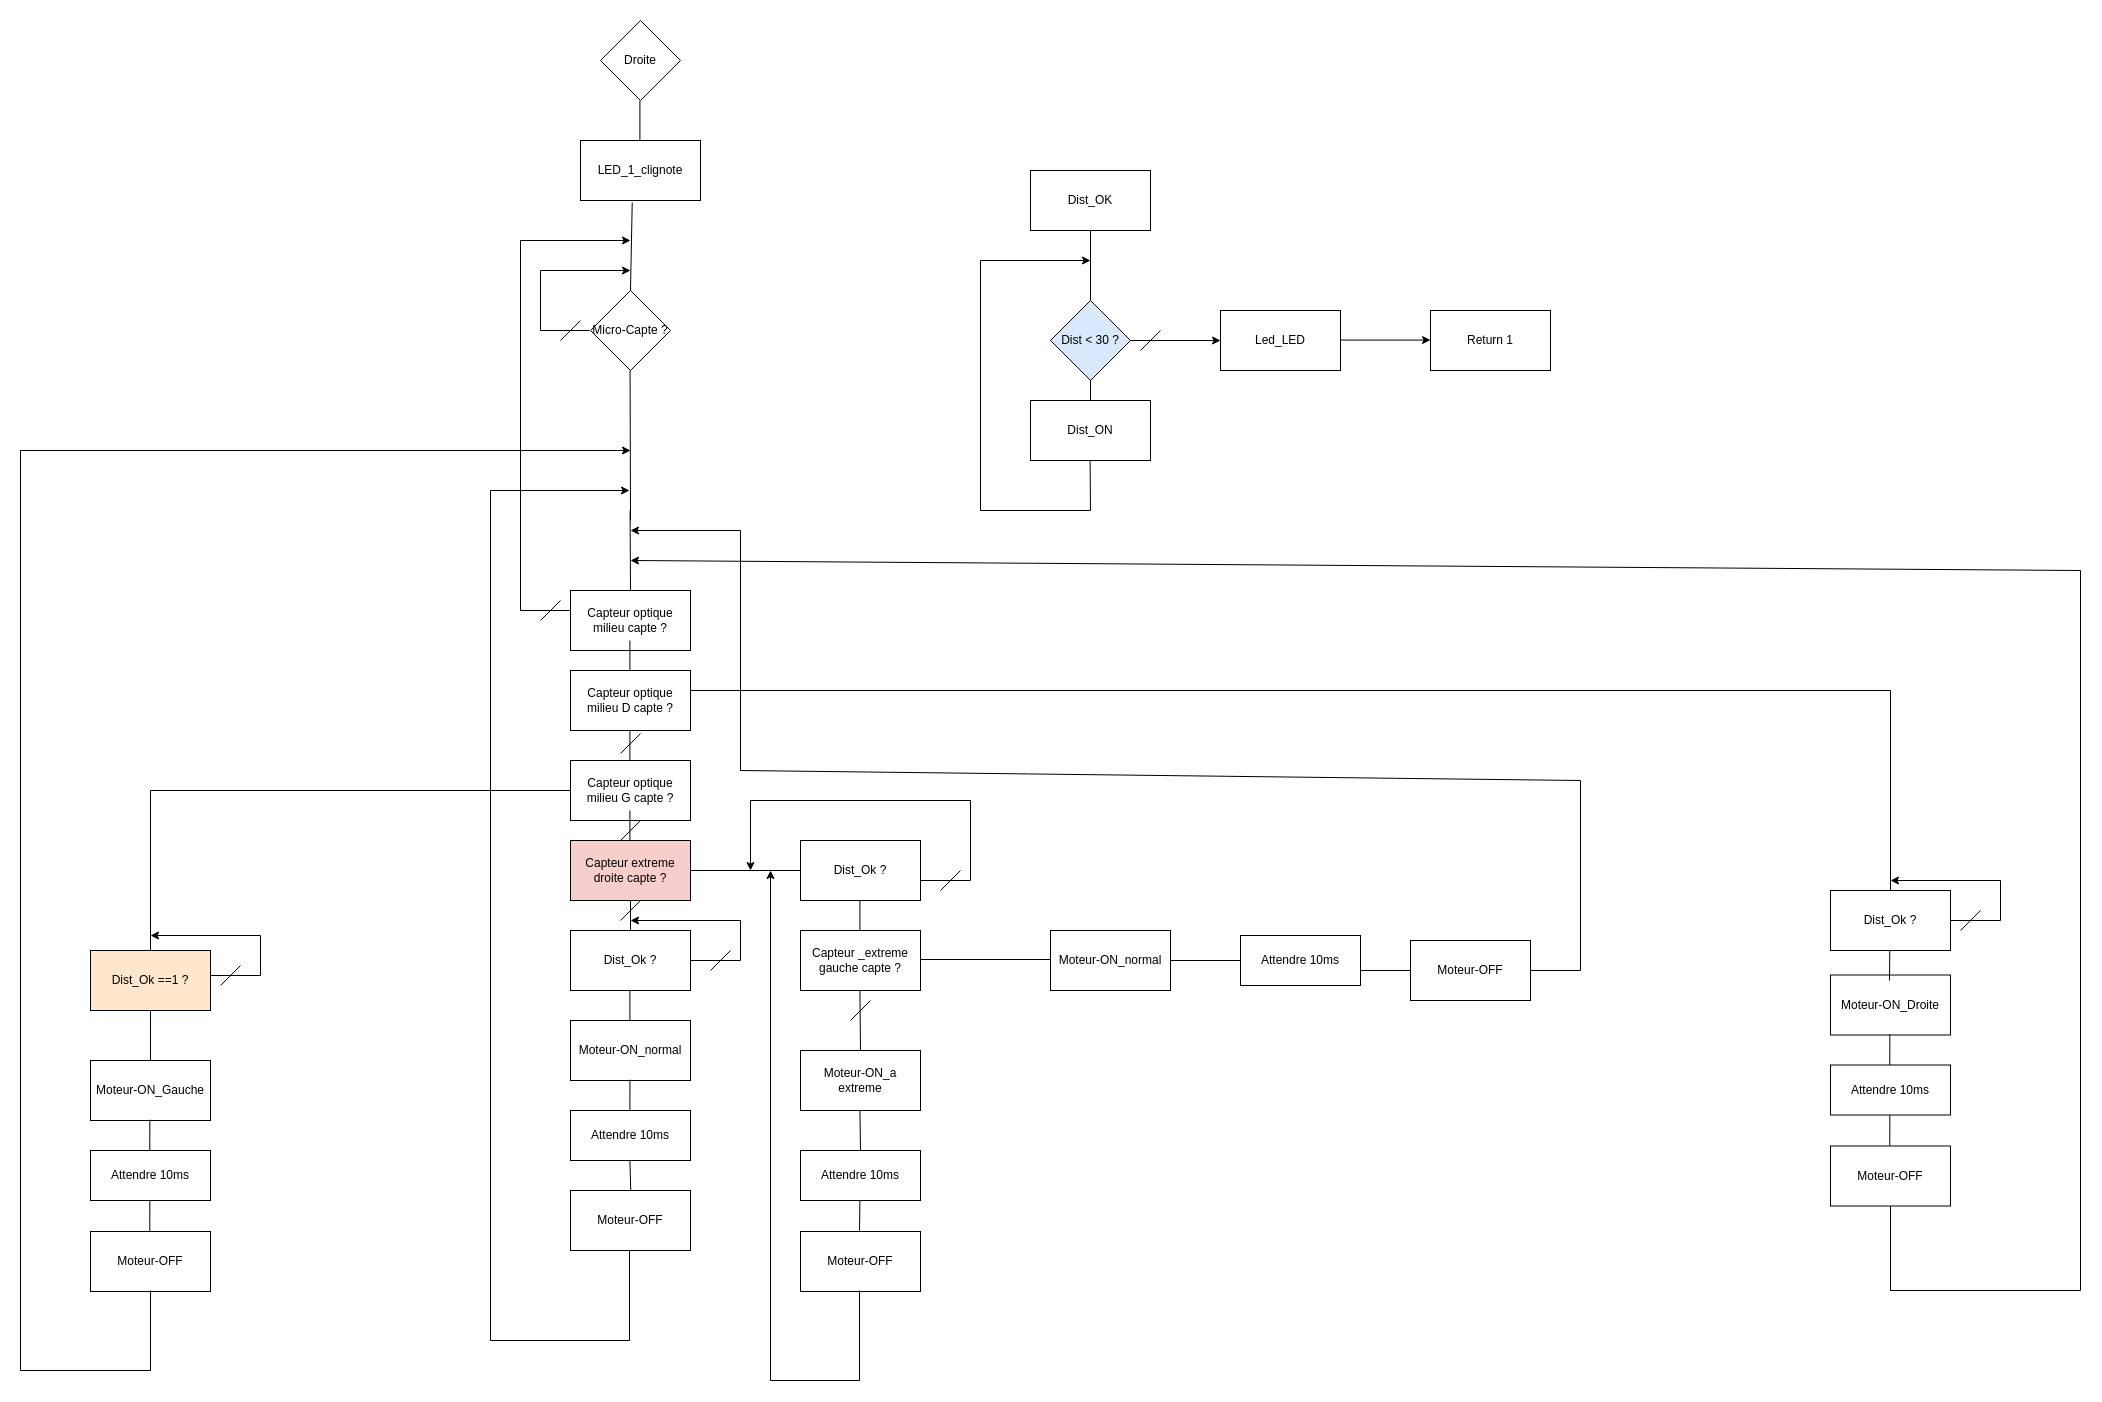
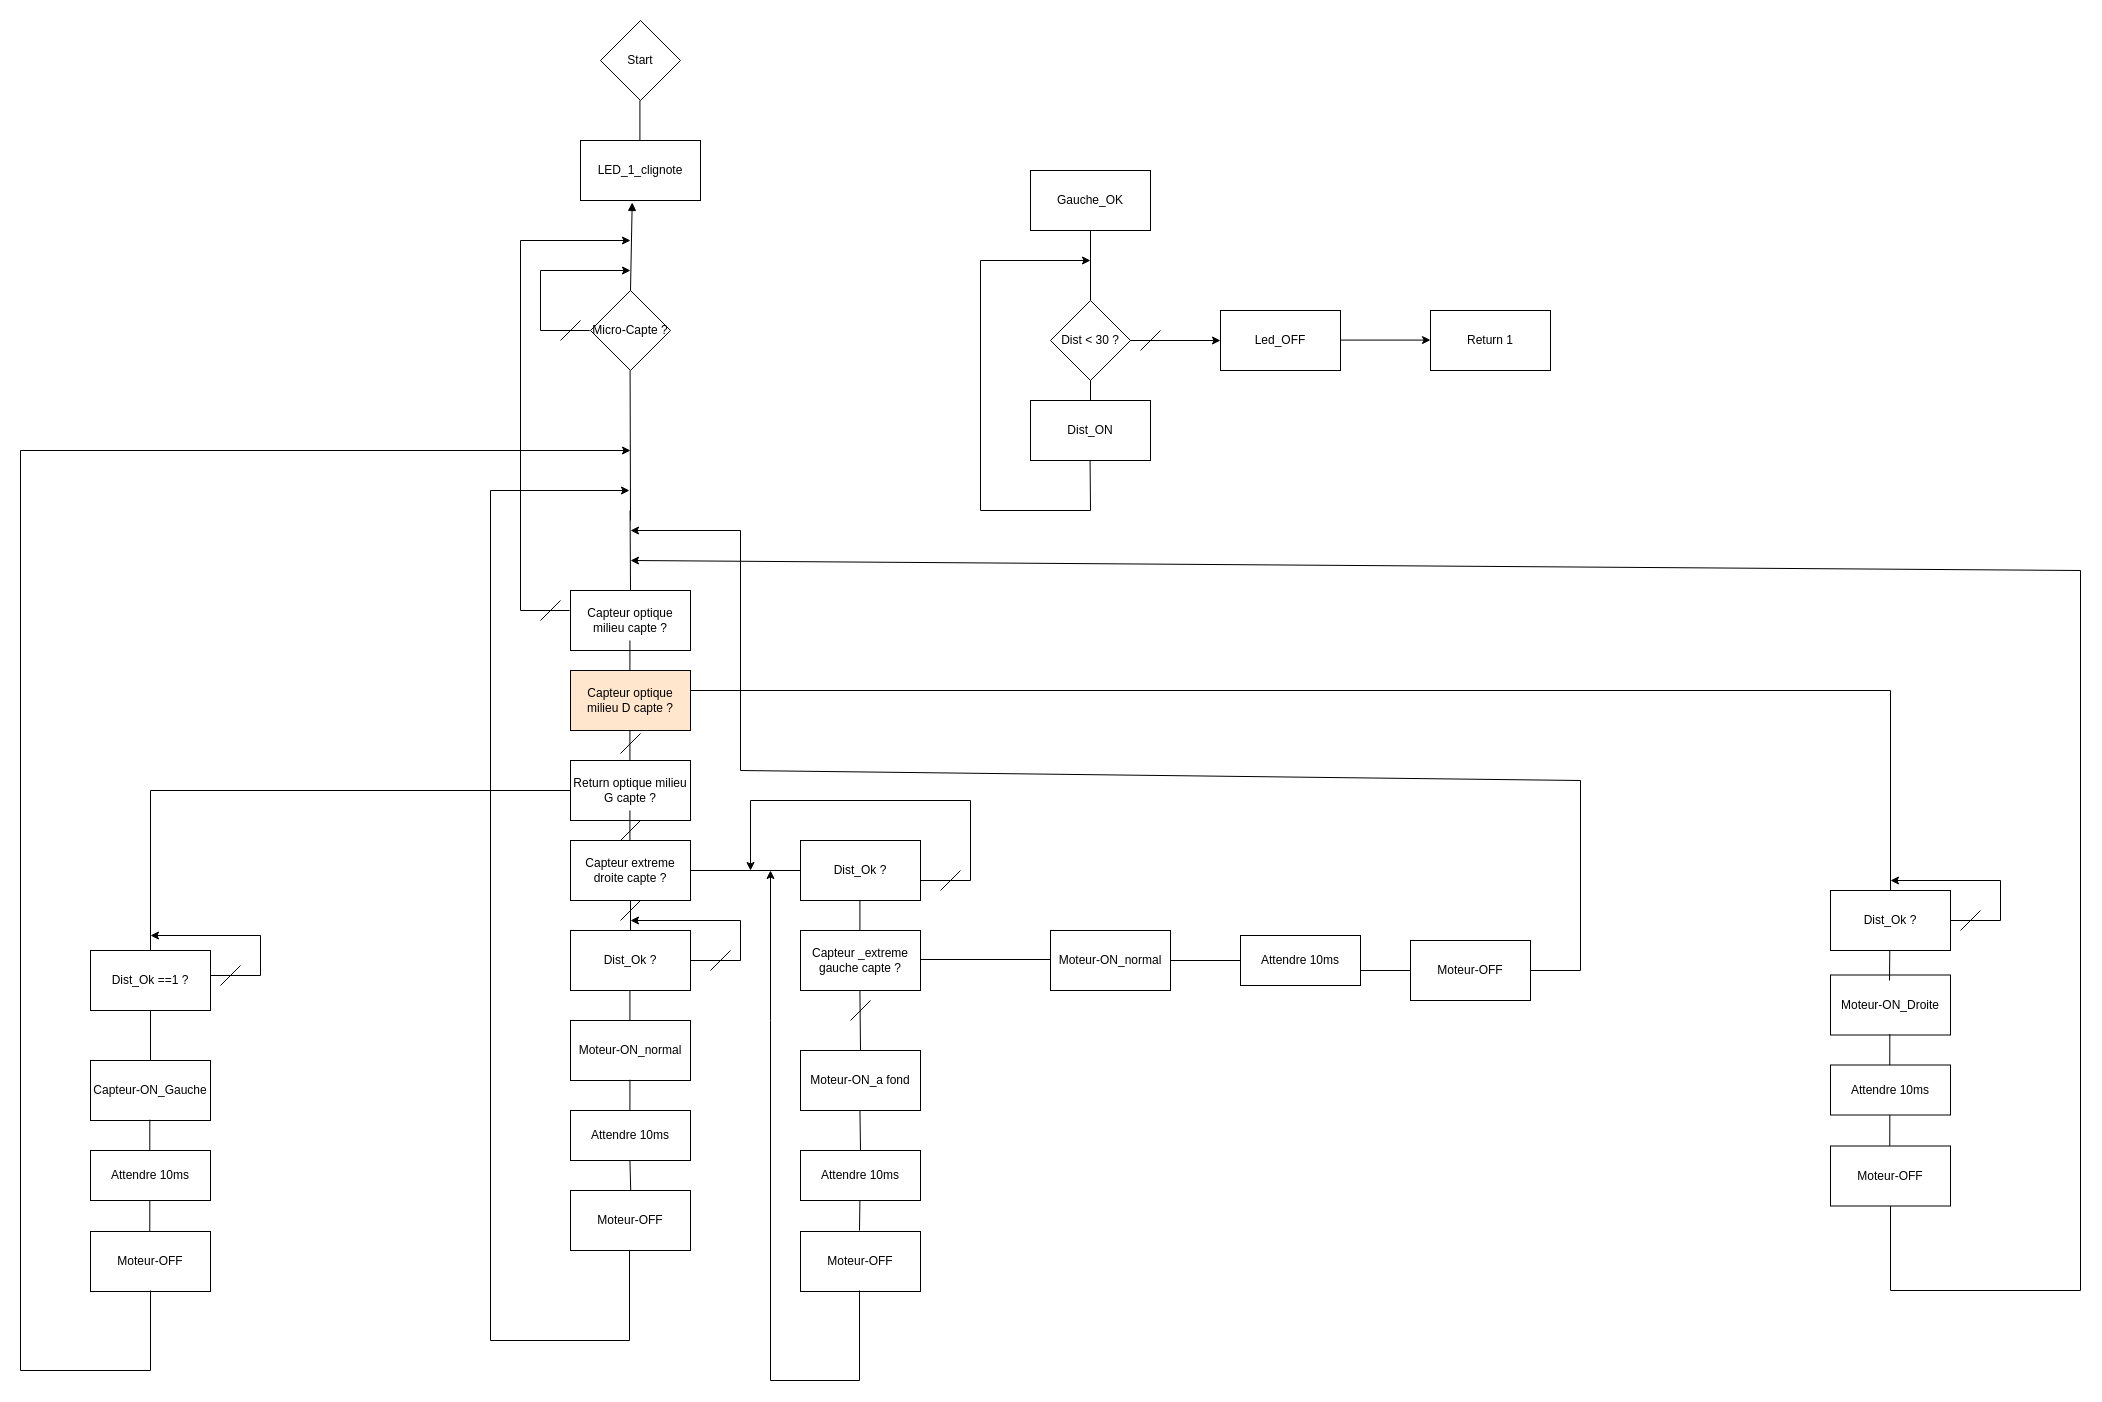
(641, 61) -> (641, 61)
(1091, 201) -> (1091, 201)
(632, 207) -> (632, 212)
(1091, 341) -> (1091, 341)
(1281, 341) -> (1281, 341)
(631, 701) -> (631, 701)
(631, 791) -> (631, 791)
(631, 871) -> (631, 871)
(151, 981) -> (151, 981)
(861, 1081) -> (861, 1081)
(151, 1091) -> (151, 1091)
